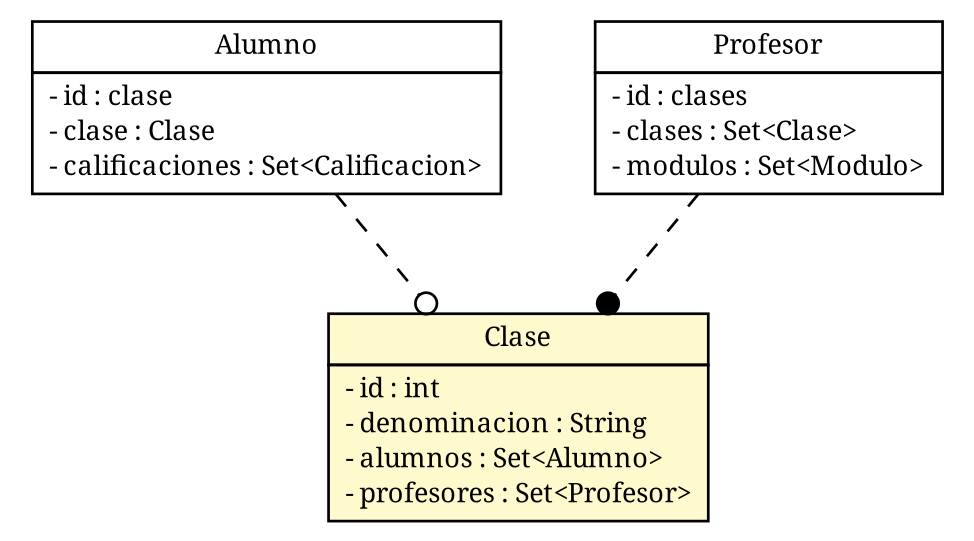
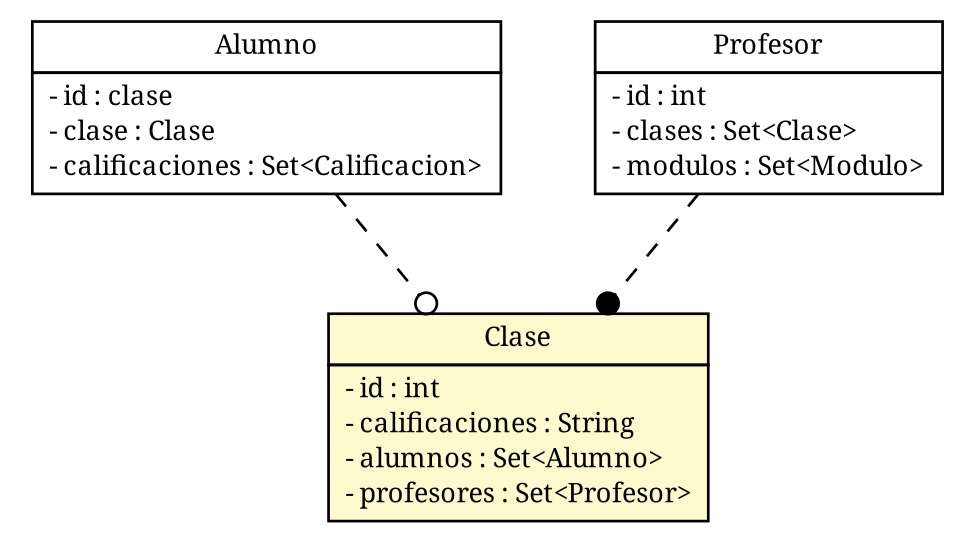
(680, 97) -> (660, 97)
(497, 424) -> (490, 424)
